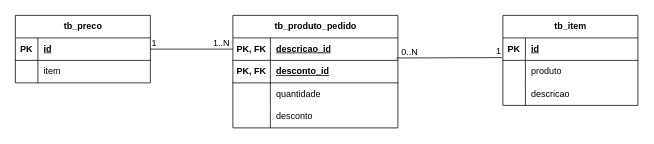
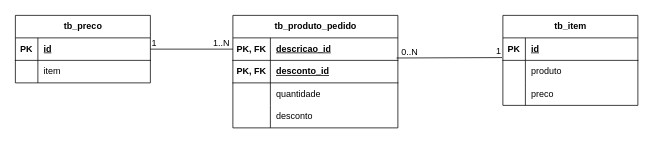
(553, 94) -> (544, 94)
